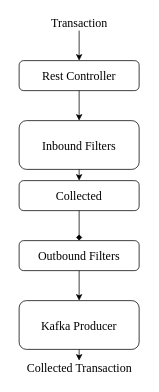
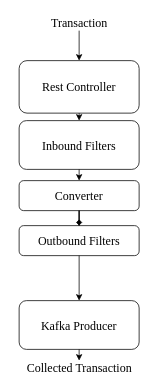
(79, 75) -> (79, 87)
(79, 195) -> (79, 195)
(79, 255) -> (79, 240)
